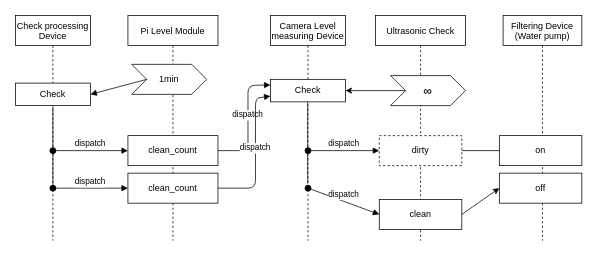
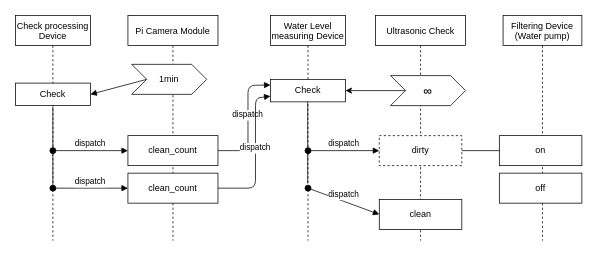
(308, 26) -> (308, 26)
(173, 31) -> (173, 31)
(478, 202) -> none
